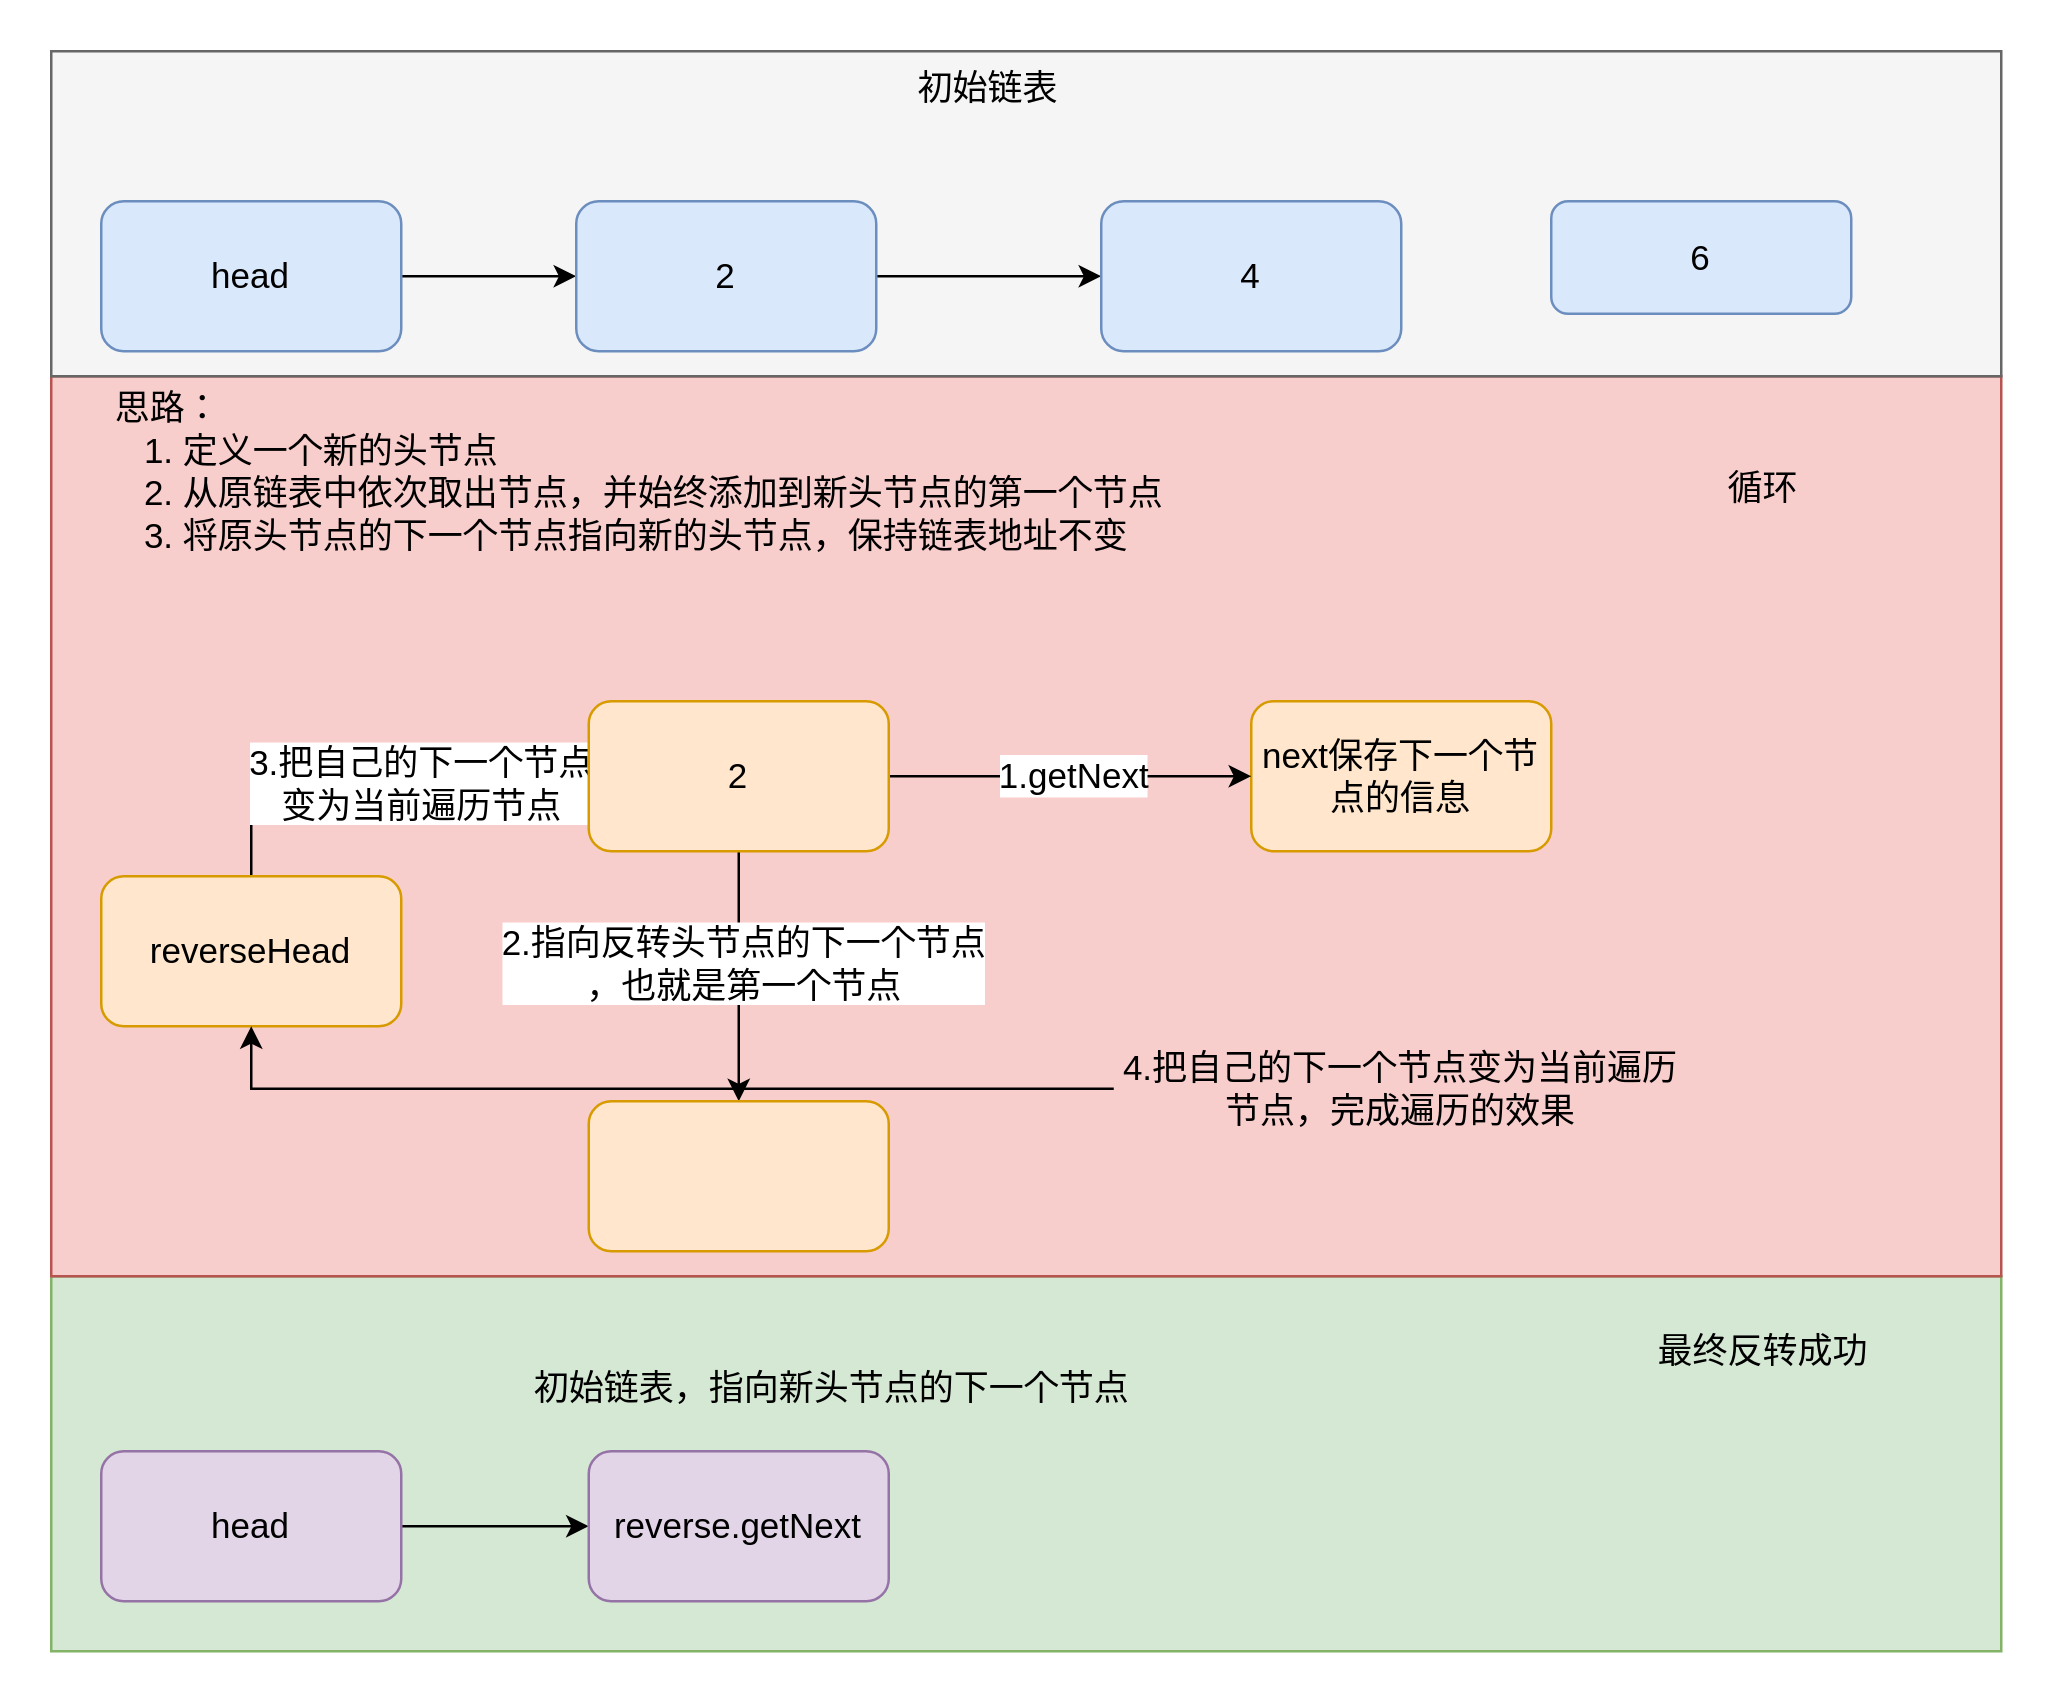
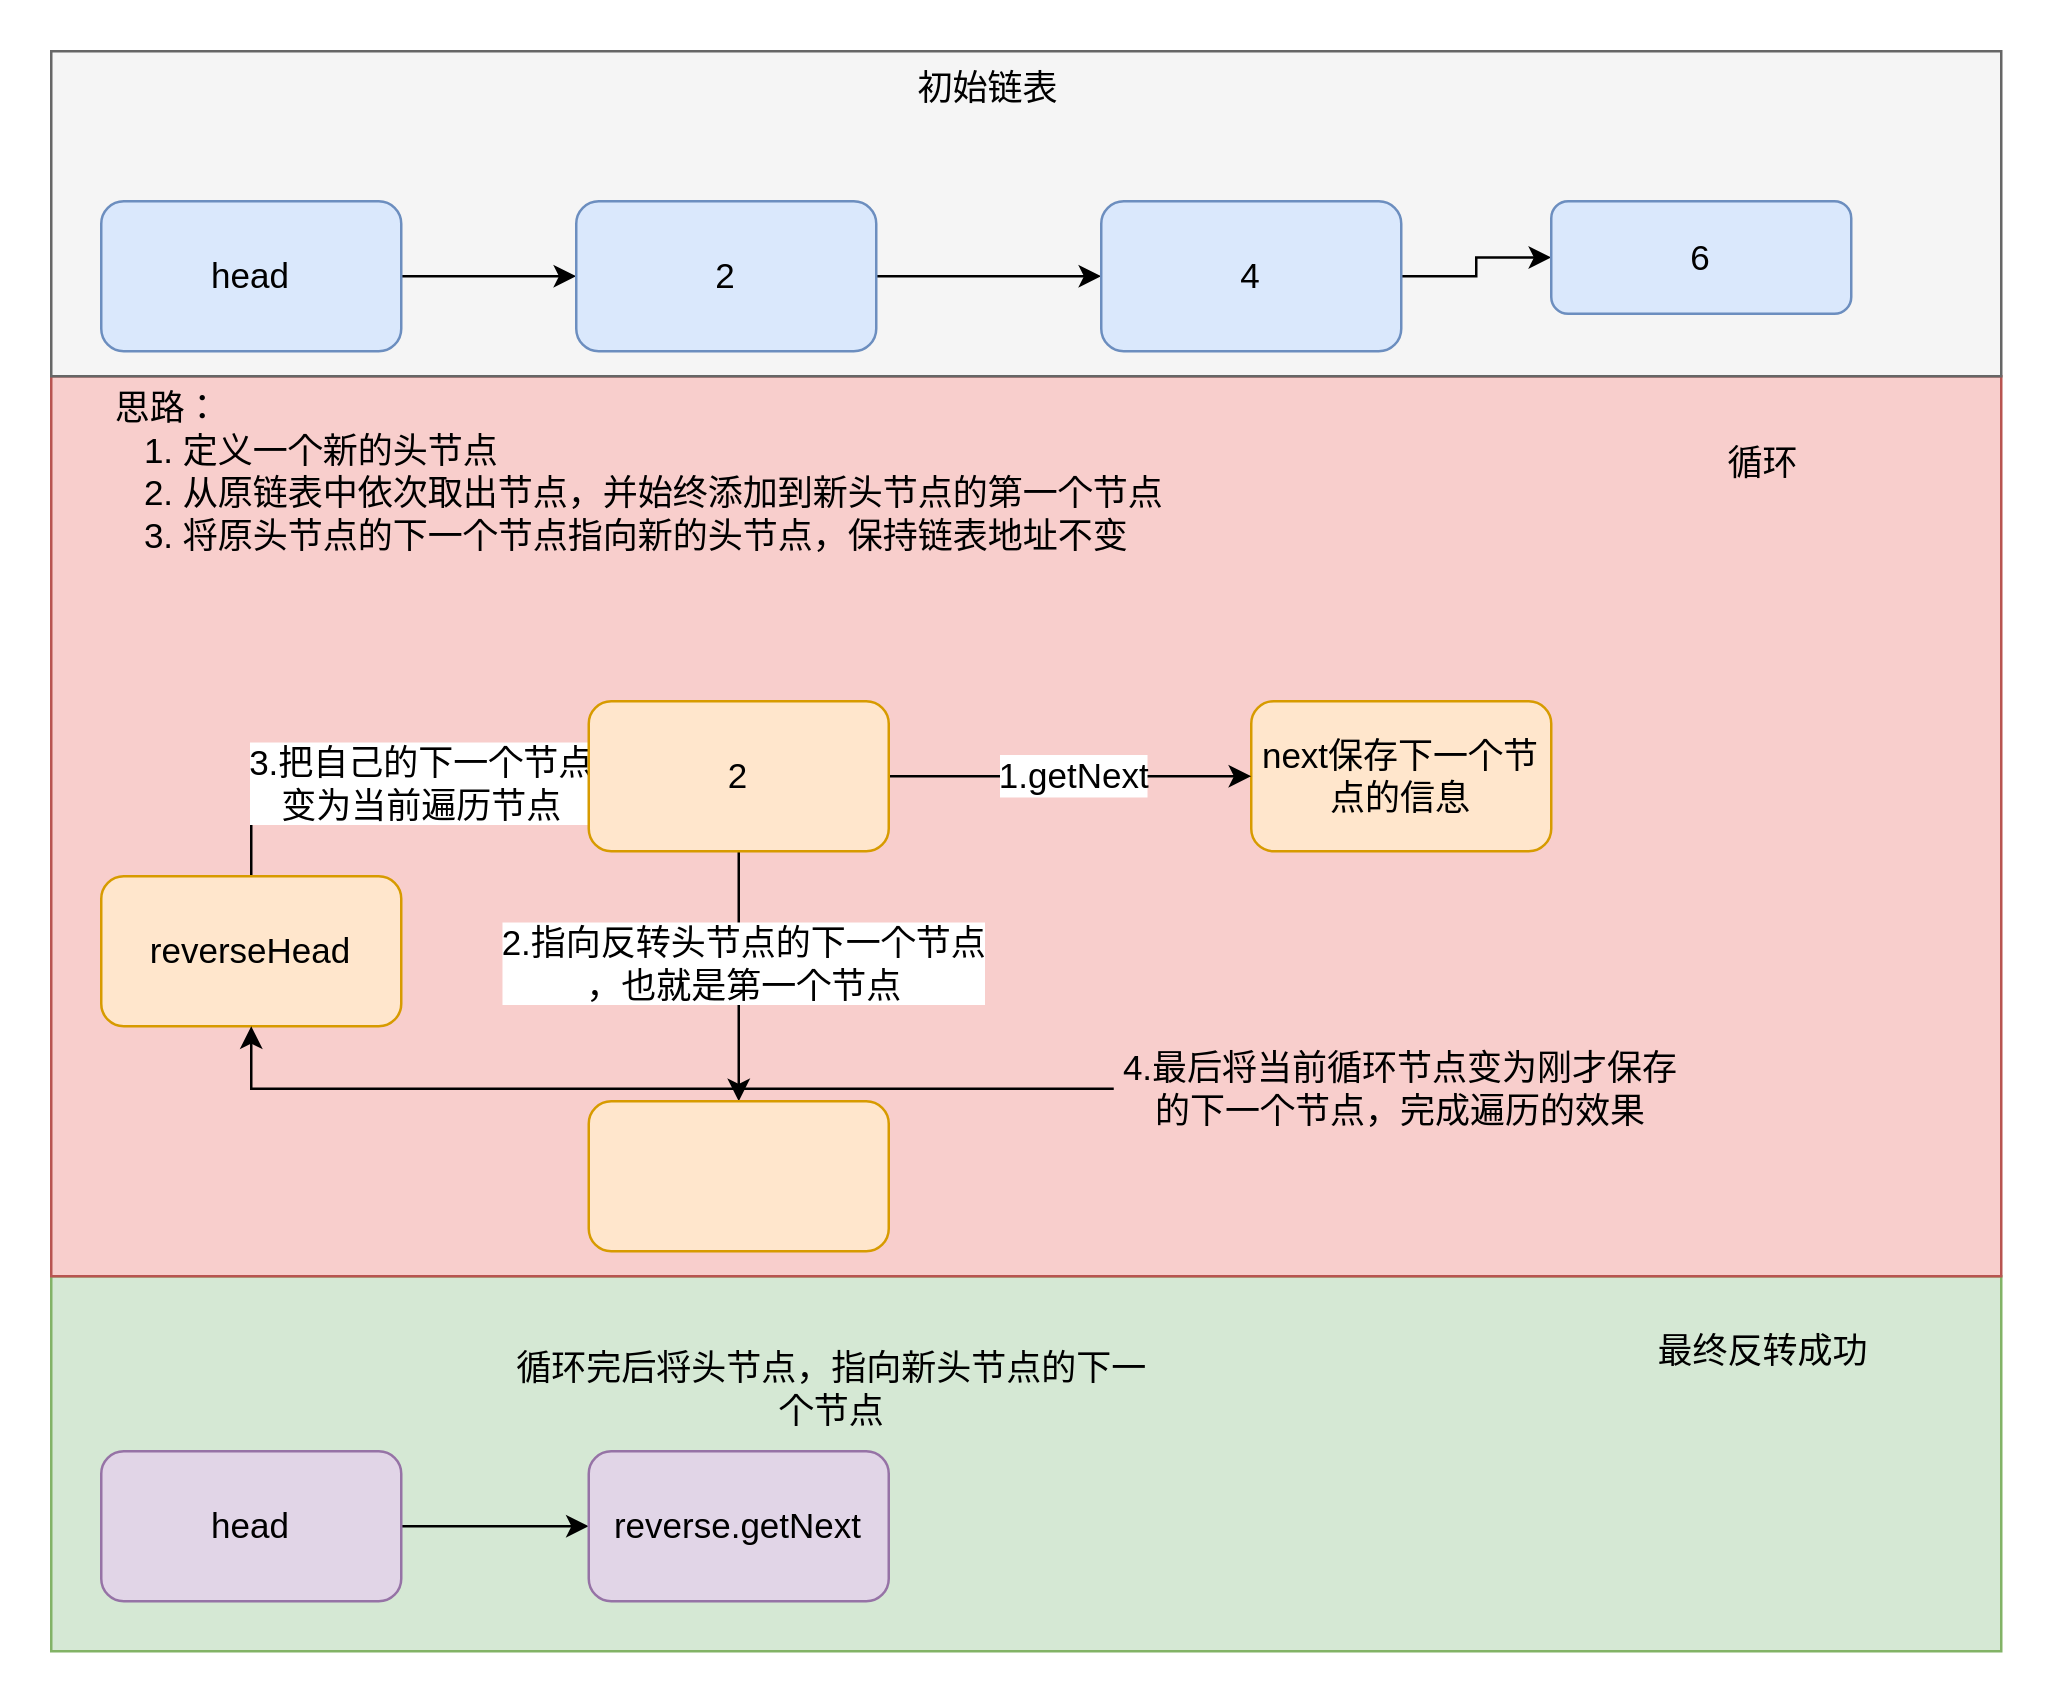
none -> (1476, 275)
(1764, 489) -> (1764, 464)
(1401, 1089) -> (1401, 1089)
(833, 1389) -> (833, 1389)
